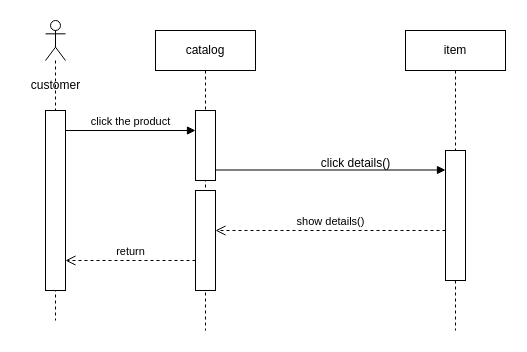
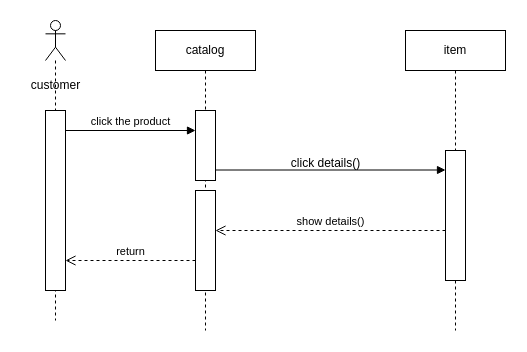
(356, 164) -> (326, 164)
